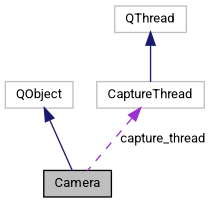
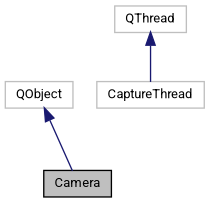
(110, 145) -> none
